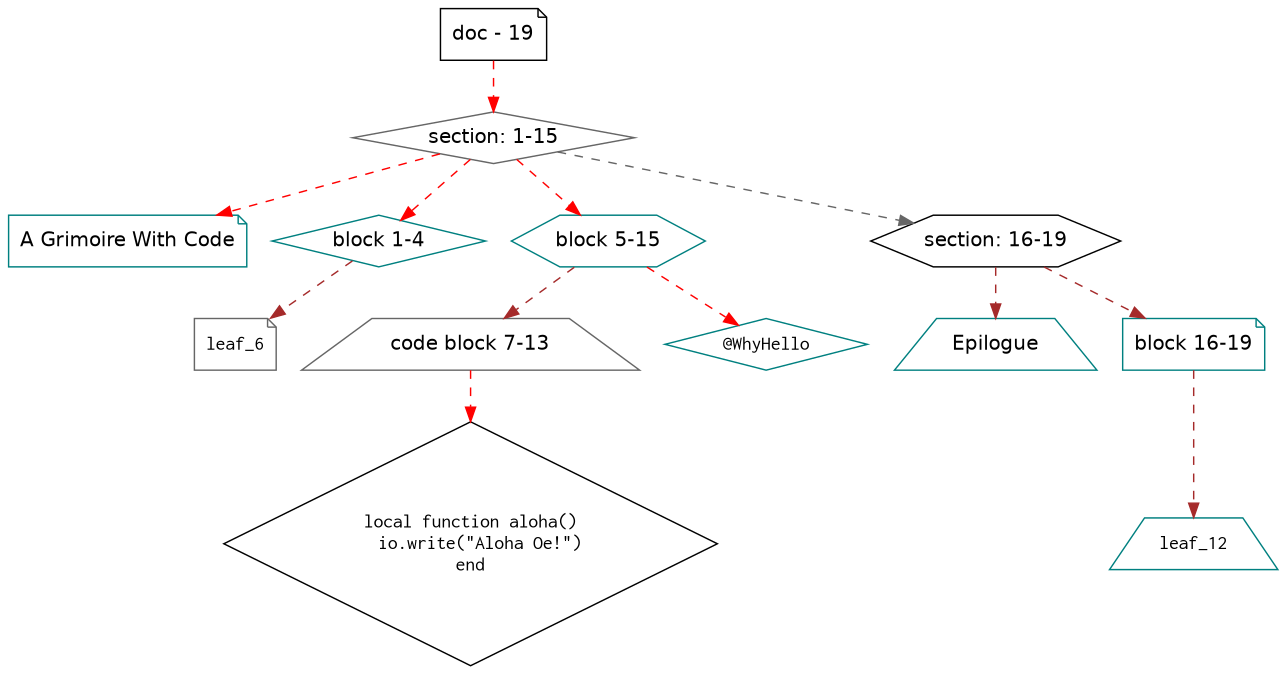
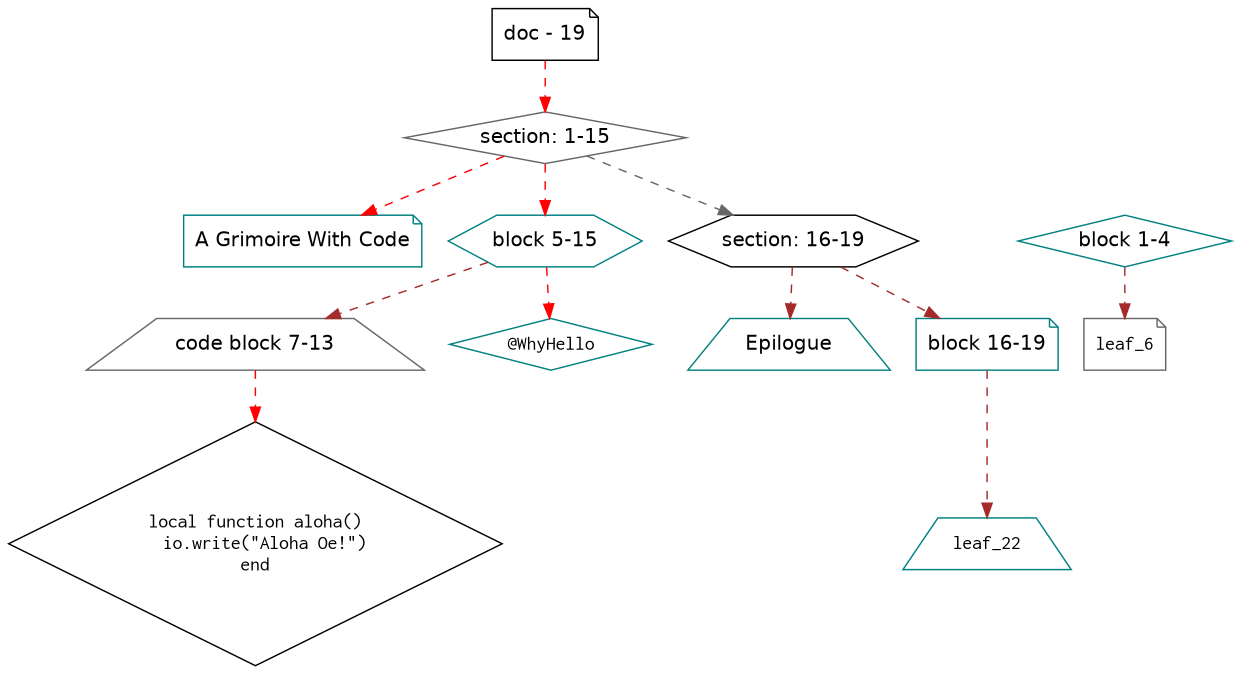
(441, 185) -> none
(1194, 544) -> (987, 544)
